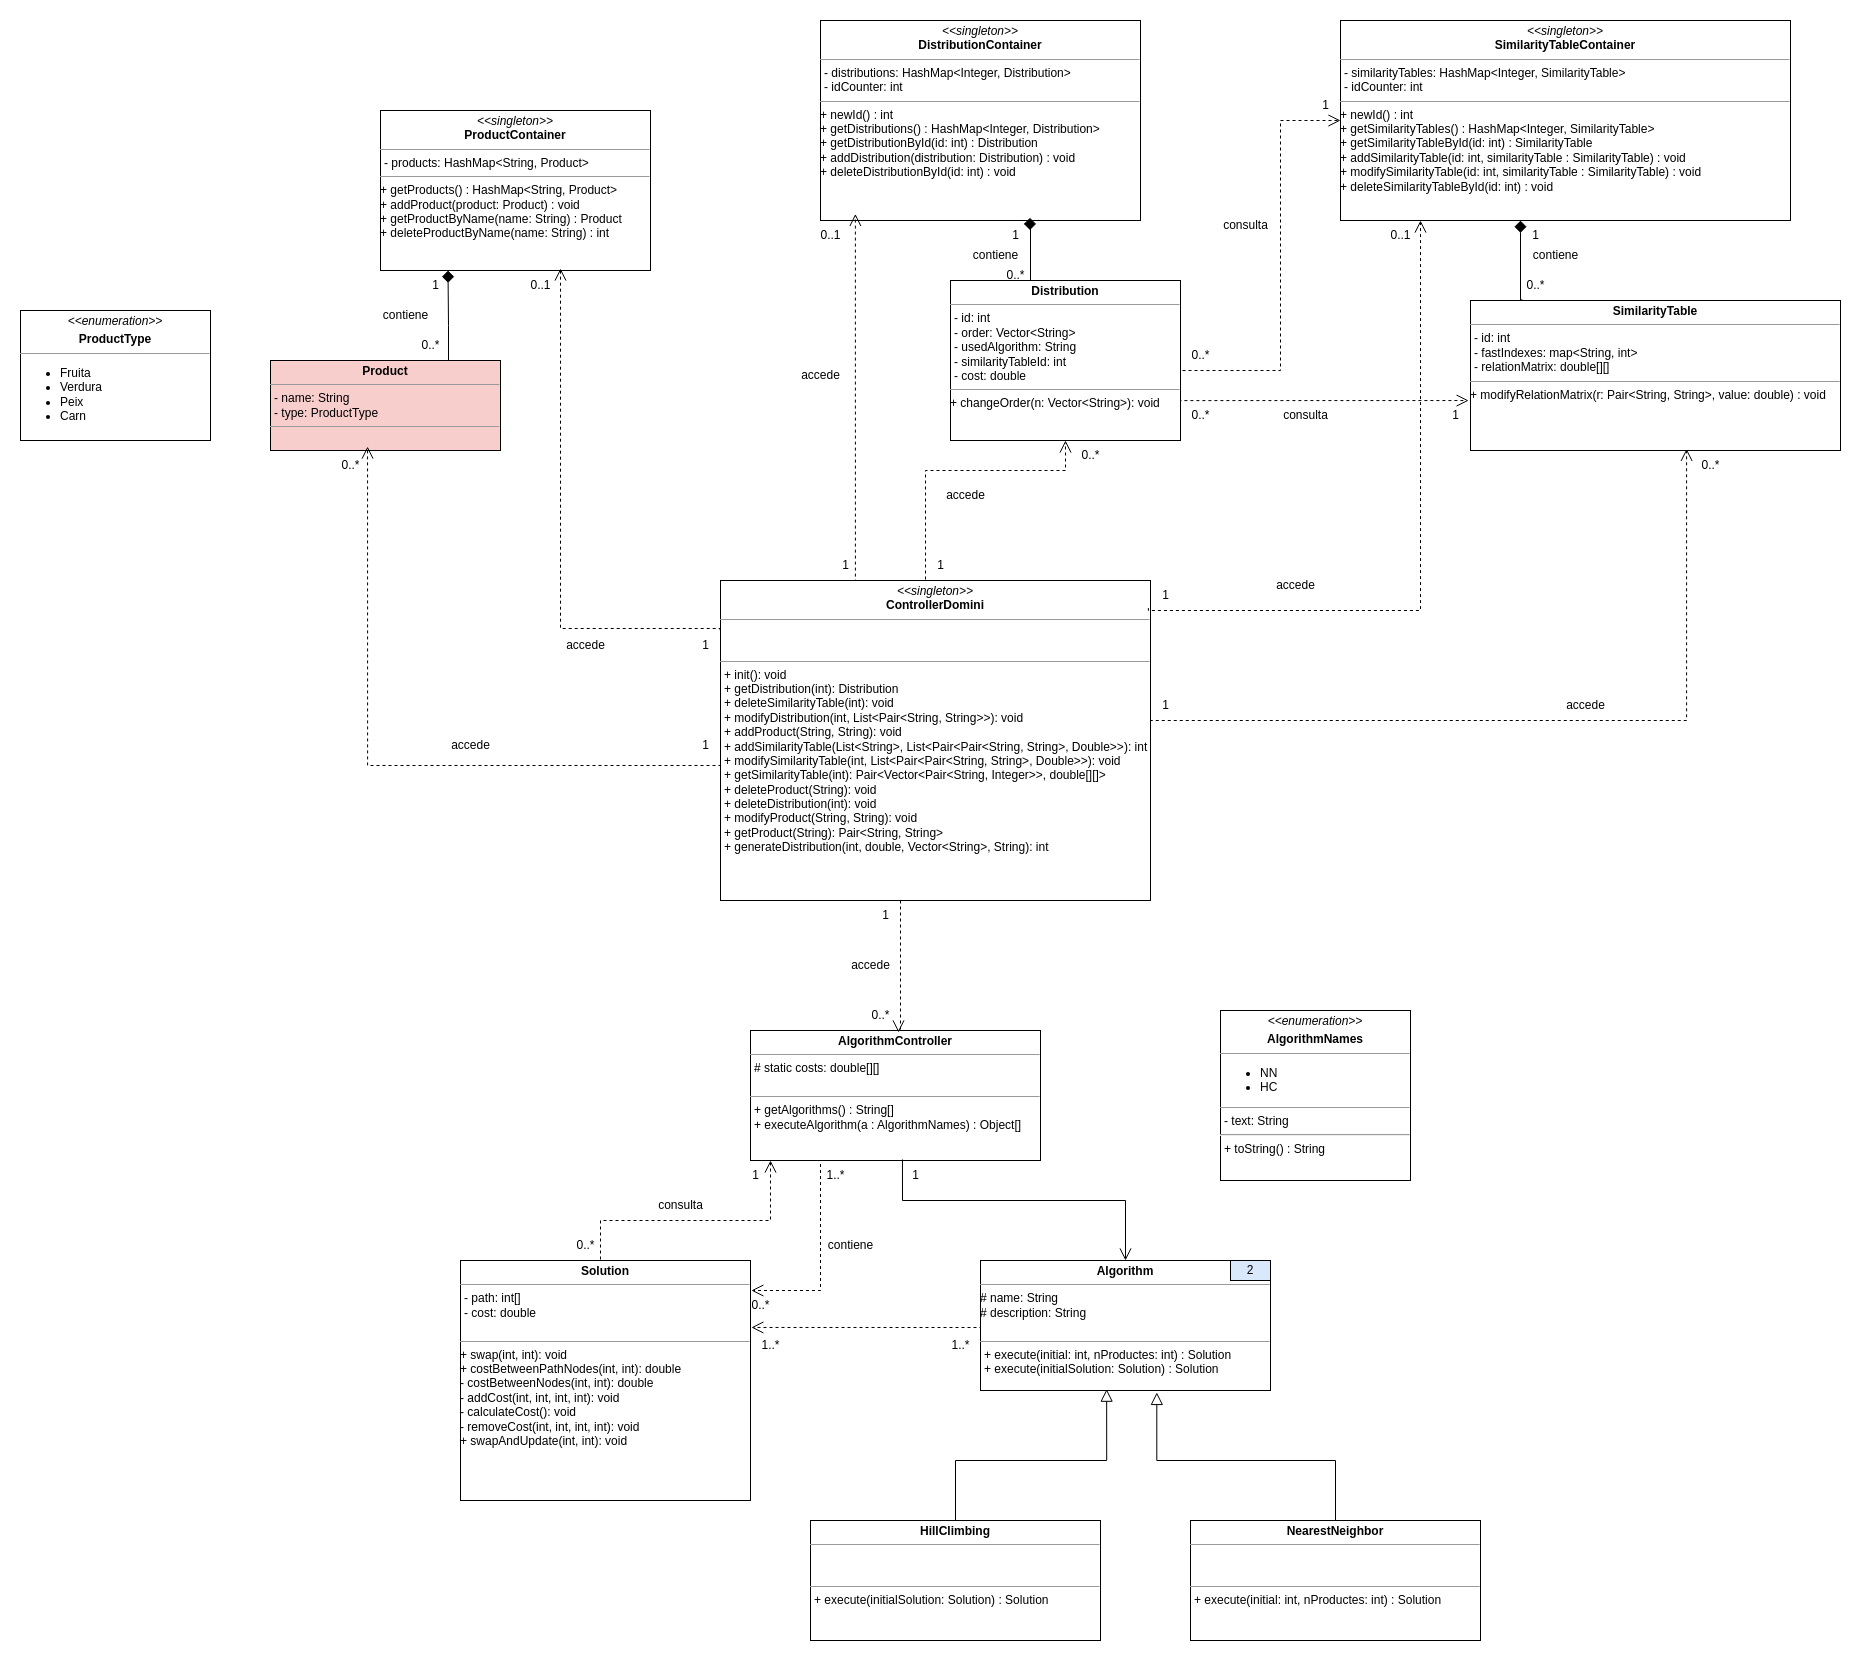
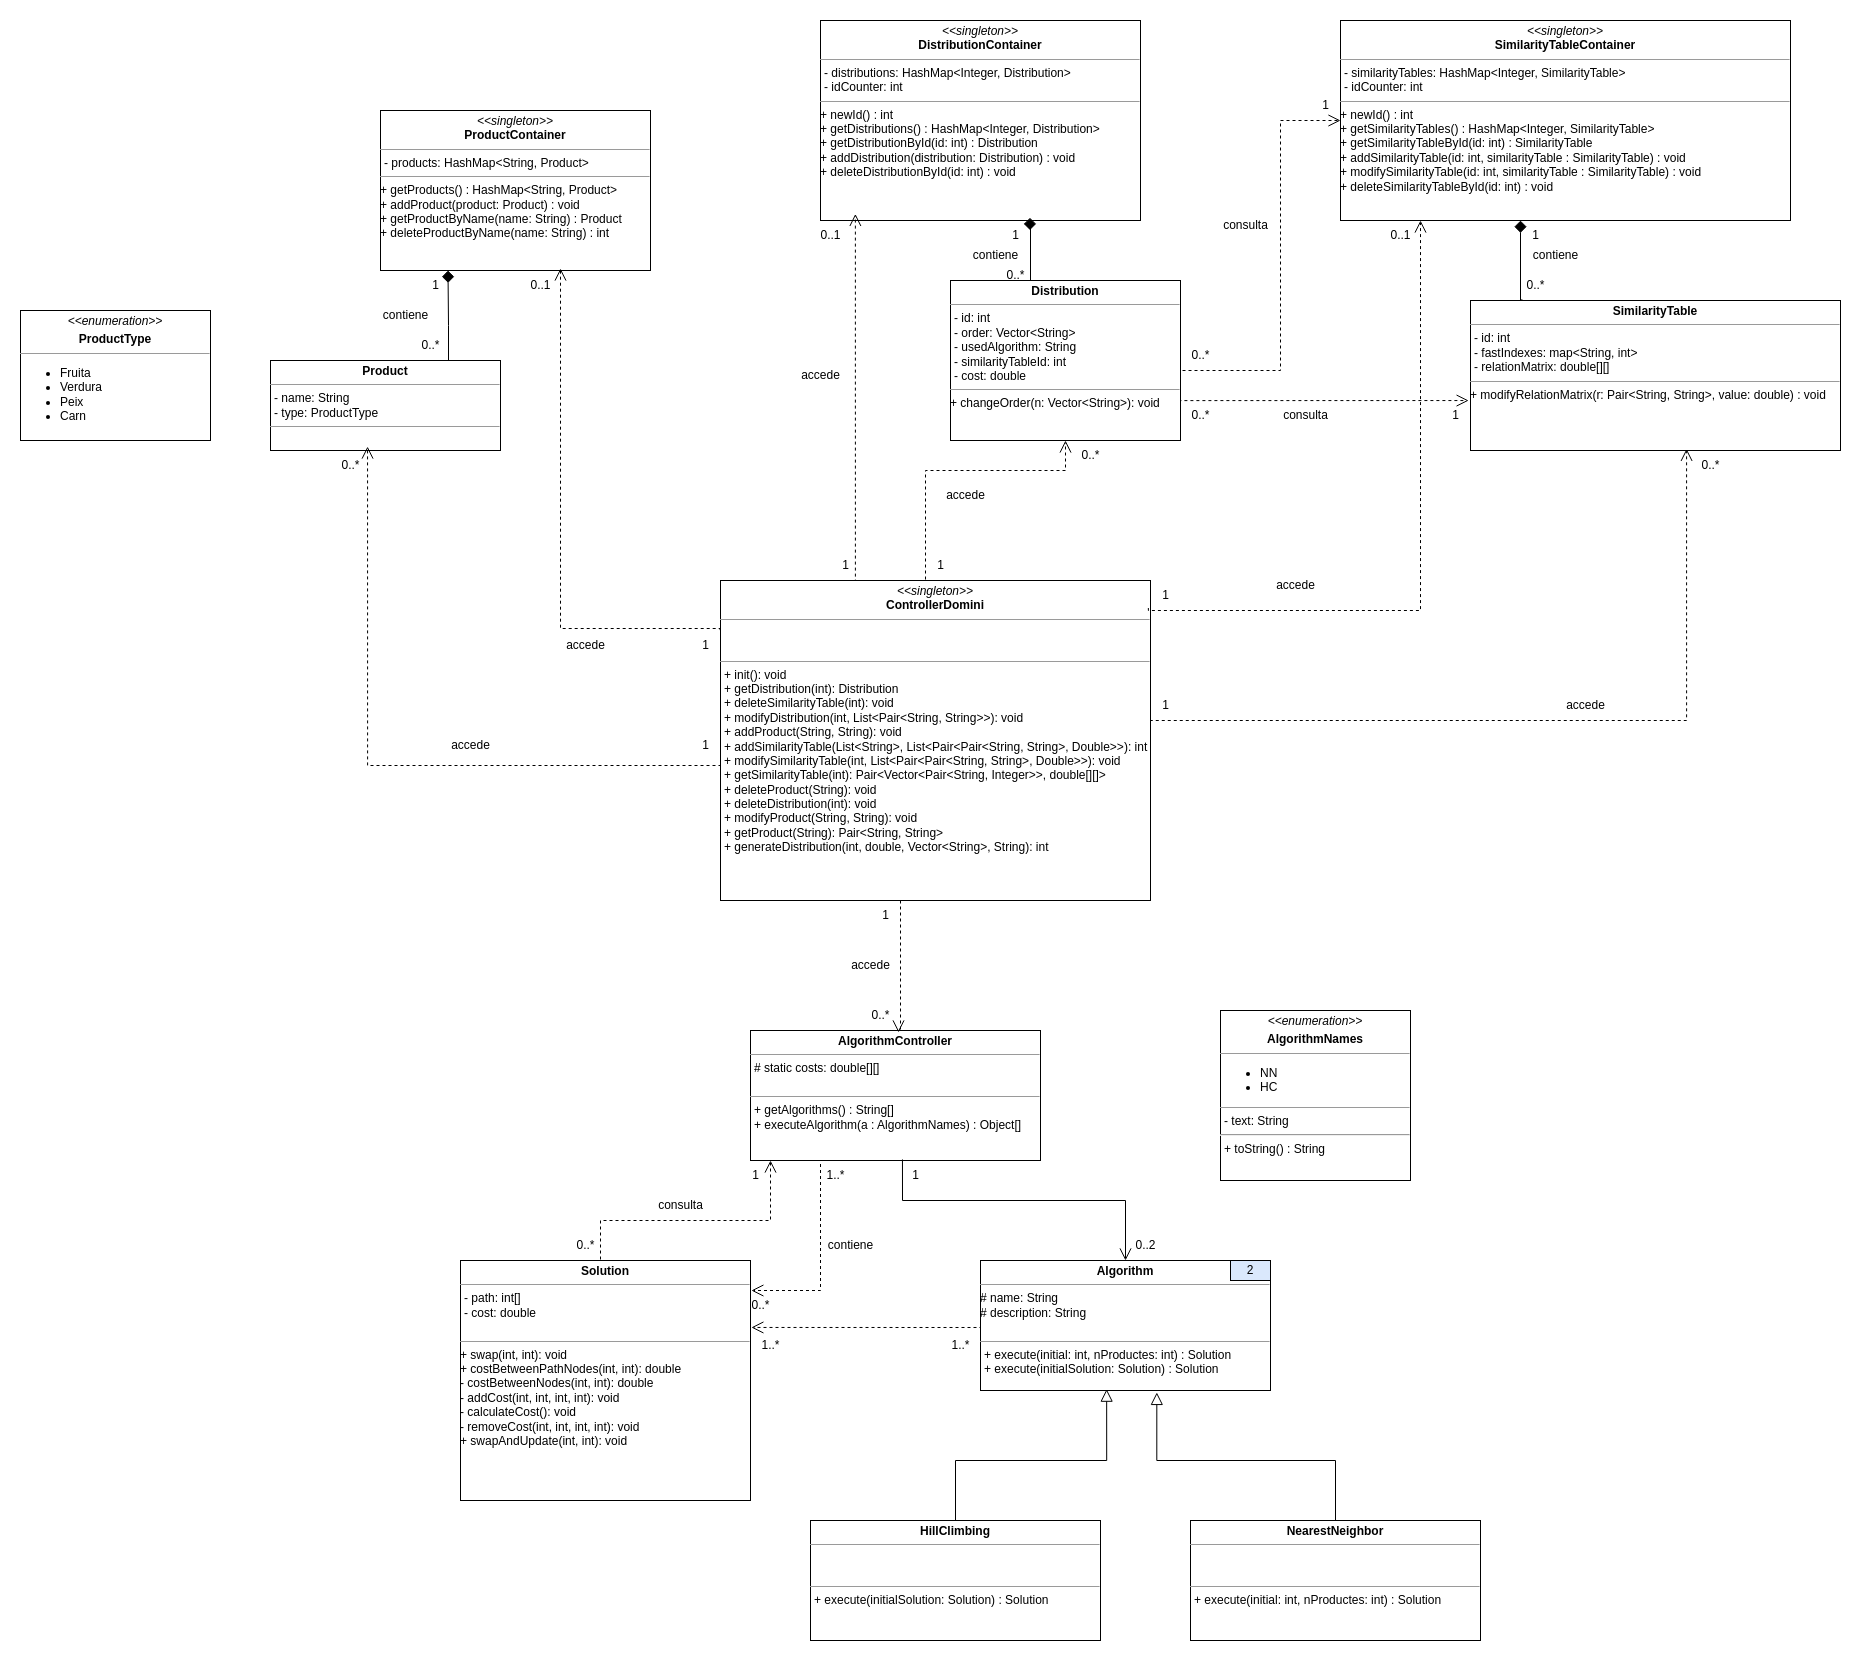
(386, 406) -> (386, 406)
none -> (1146, 1246)
